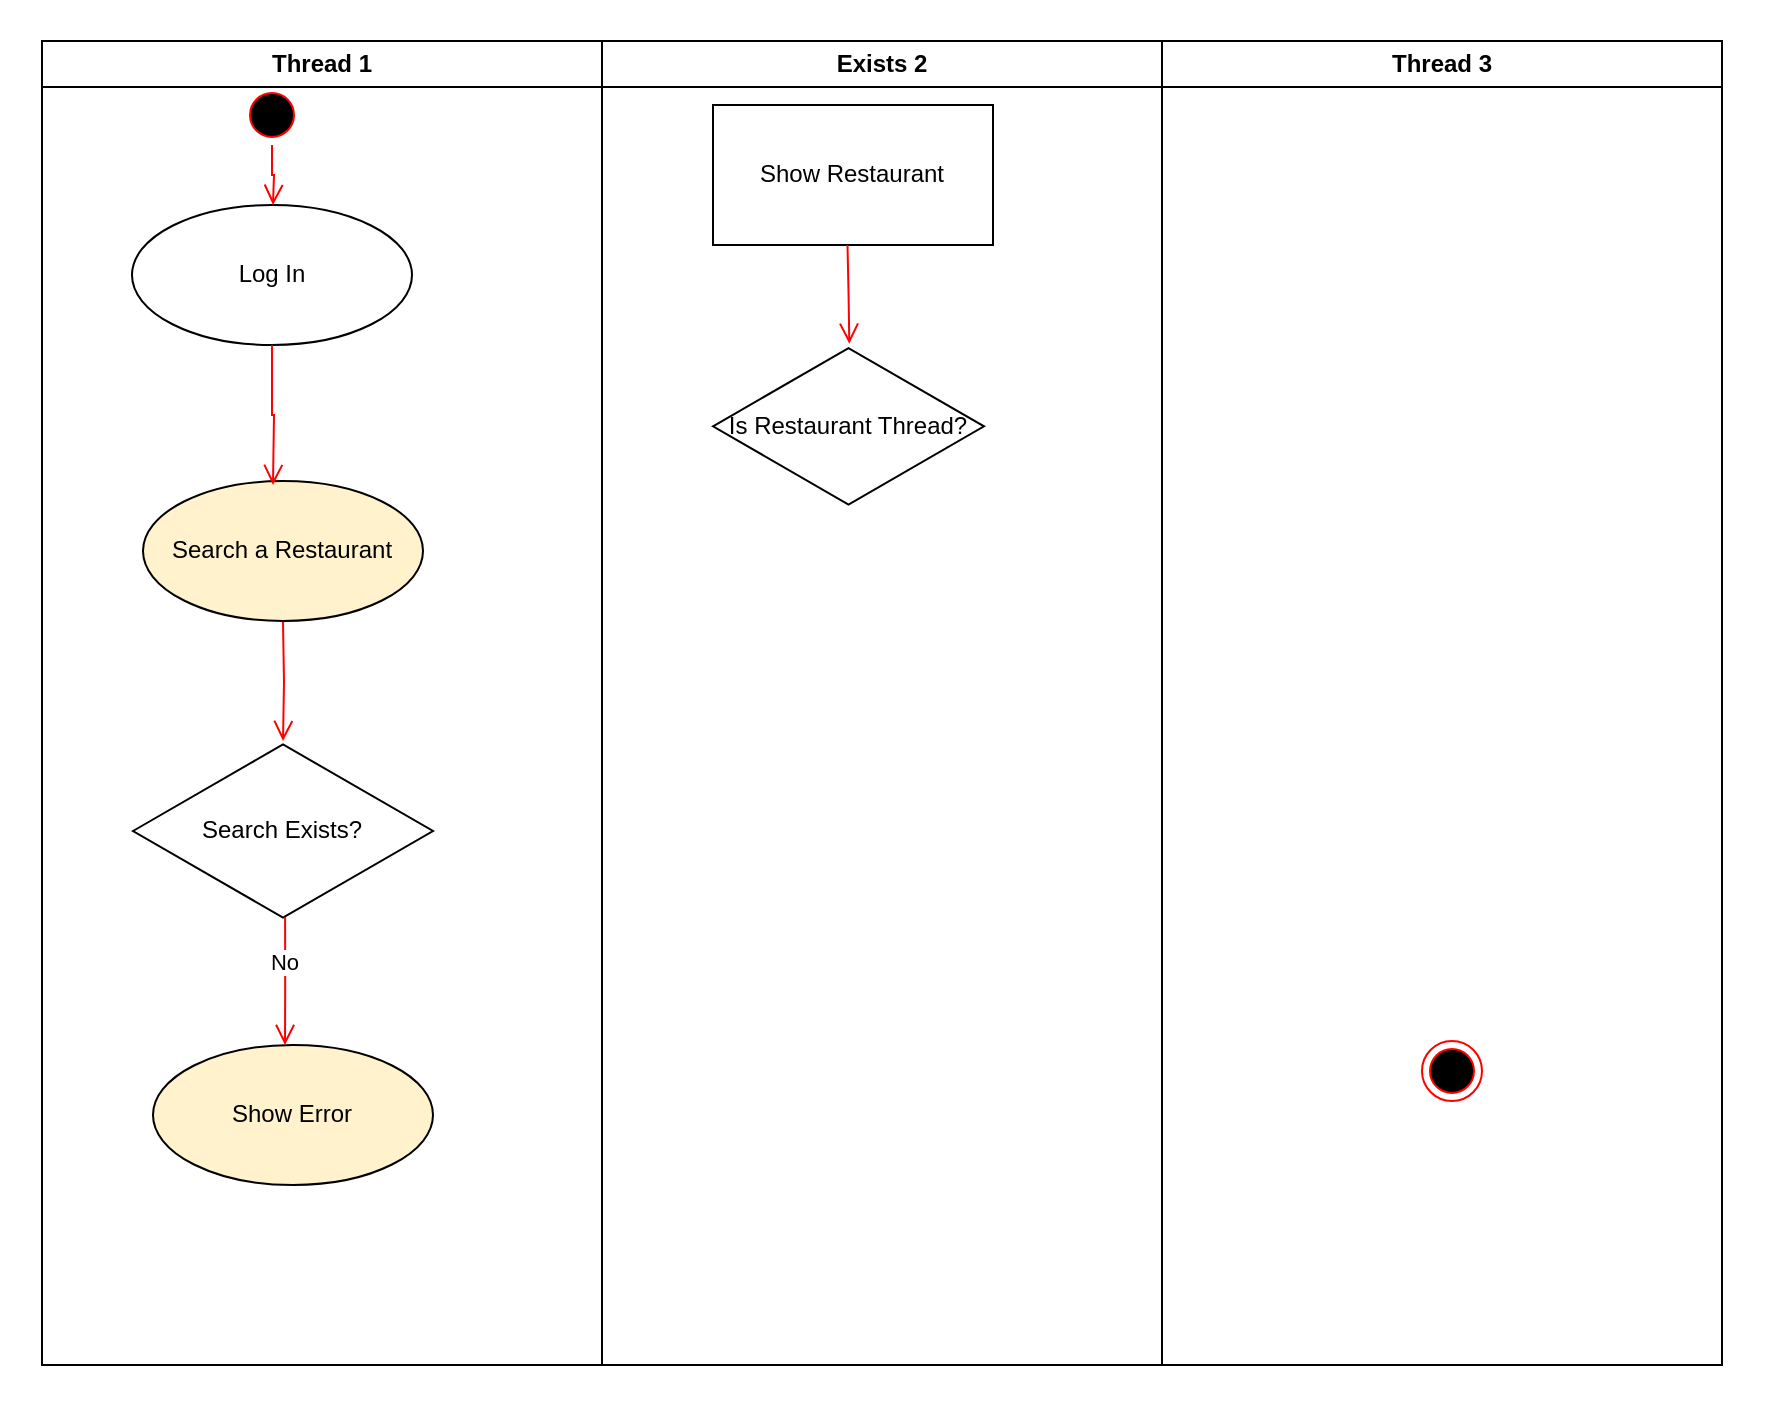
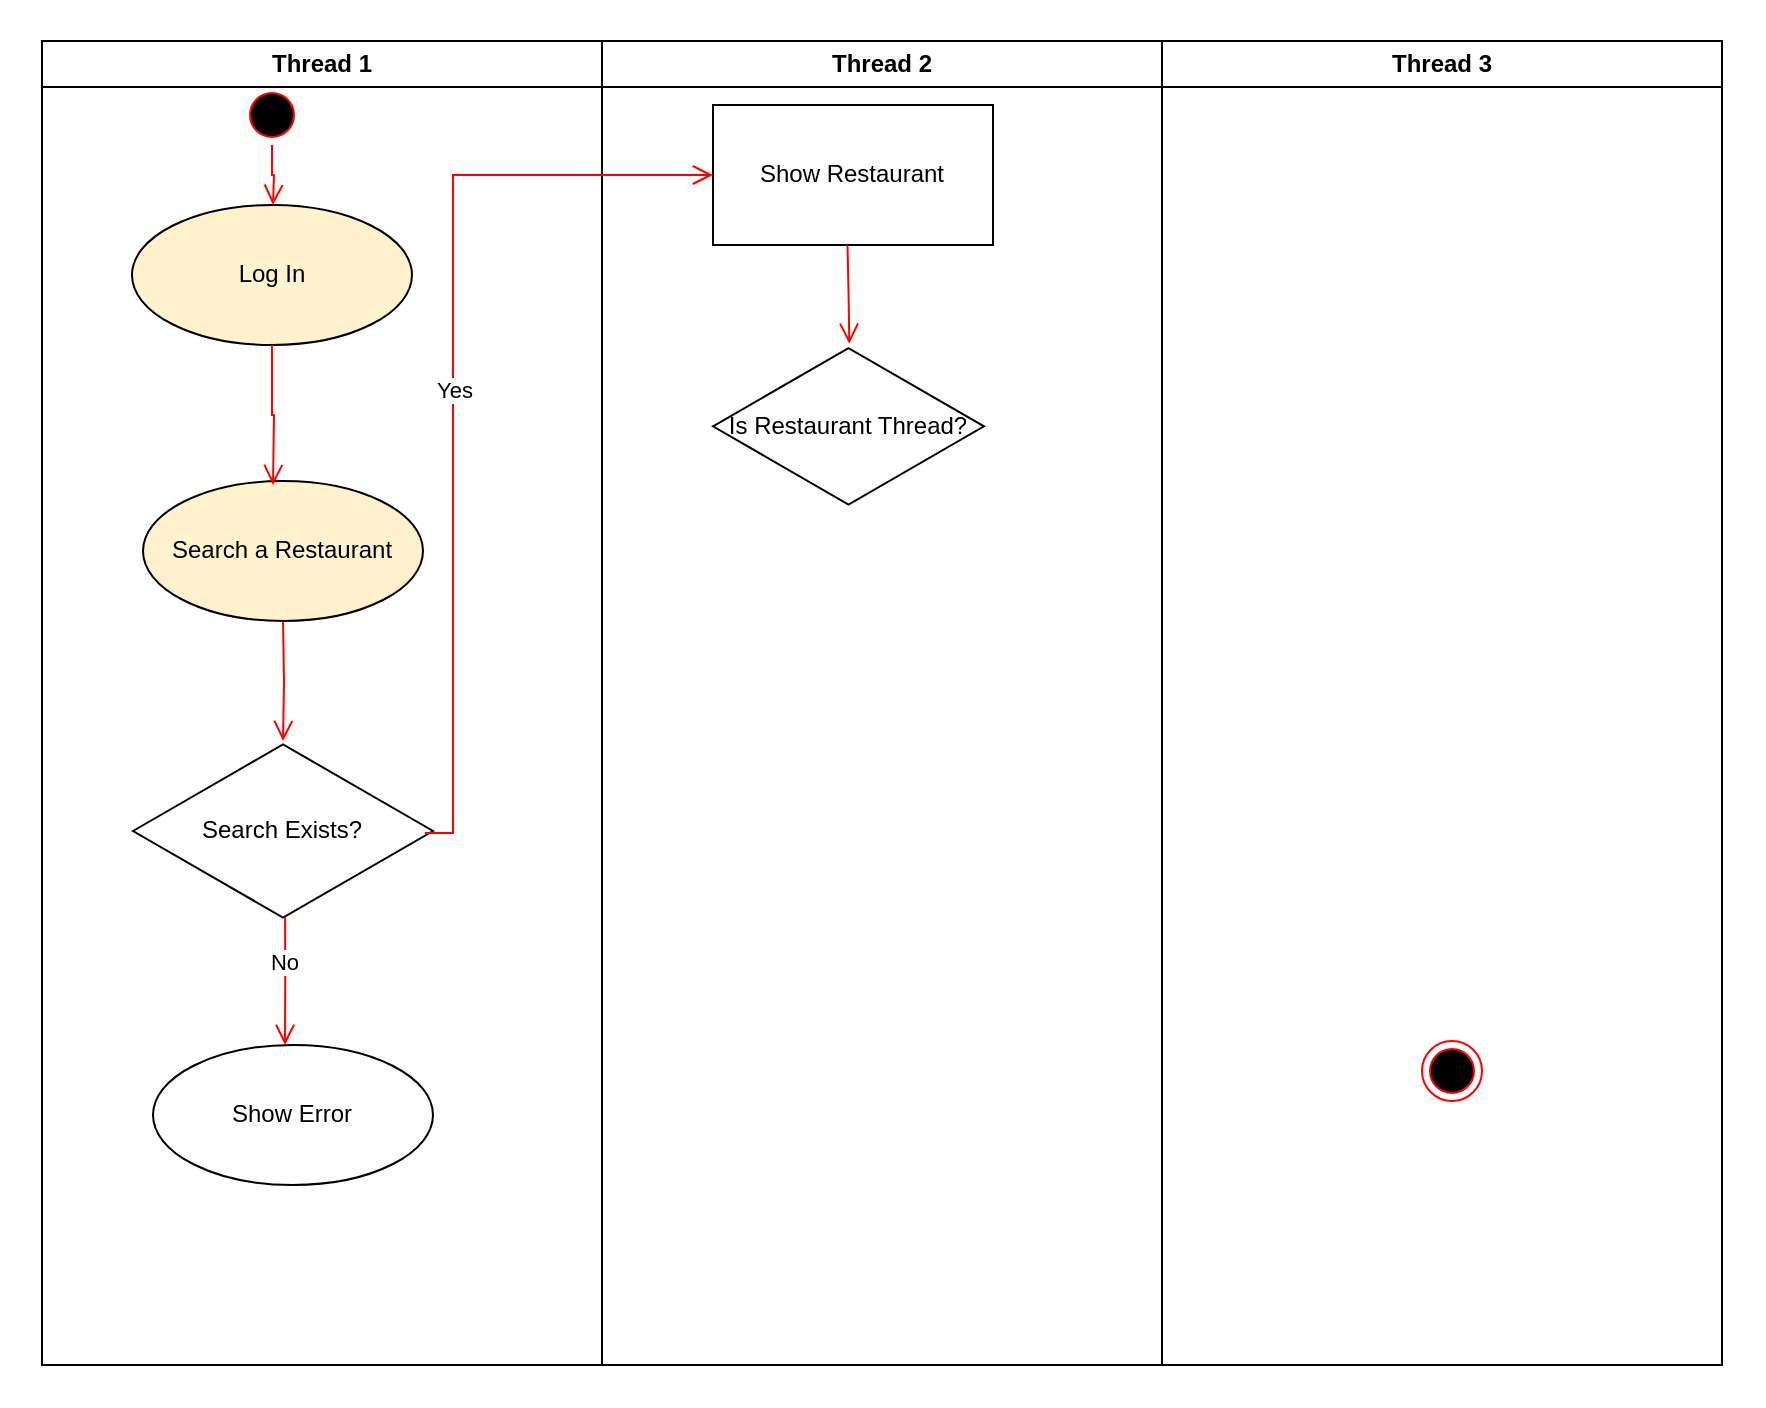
(883, 65) -> (883, 65)
(272, 275) -> (272, 275)
none -> (453, 446)
(293, 1115) -> (293, 1115)
